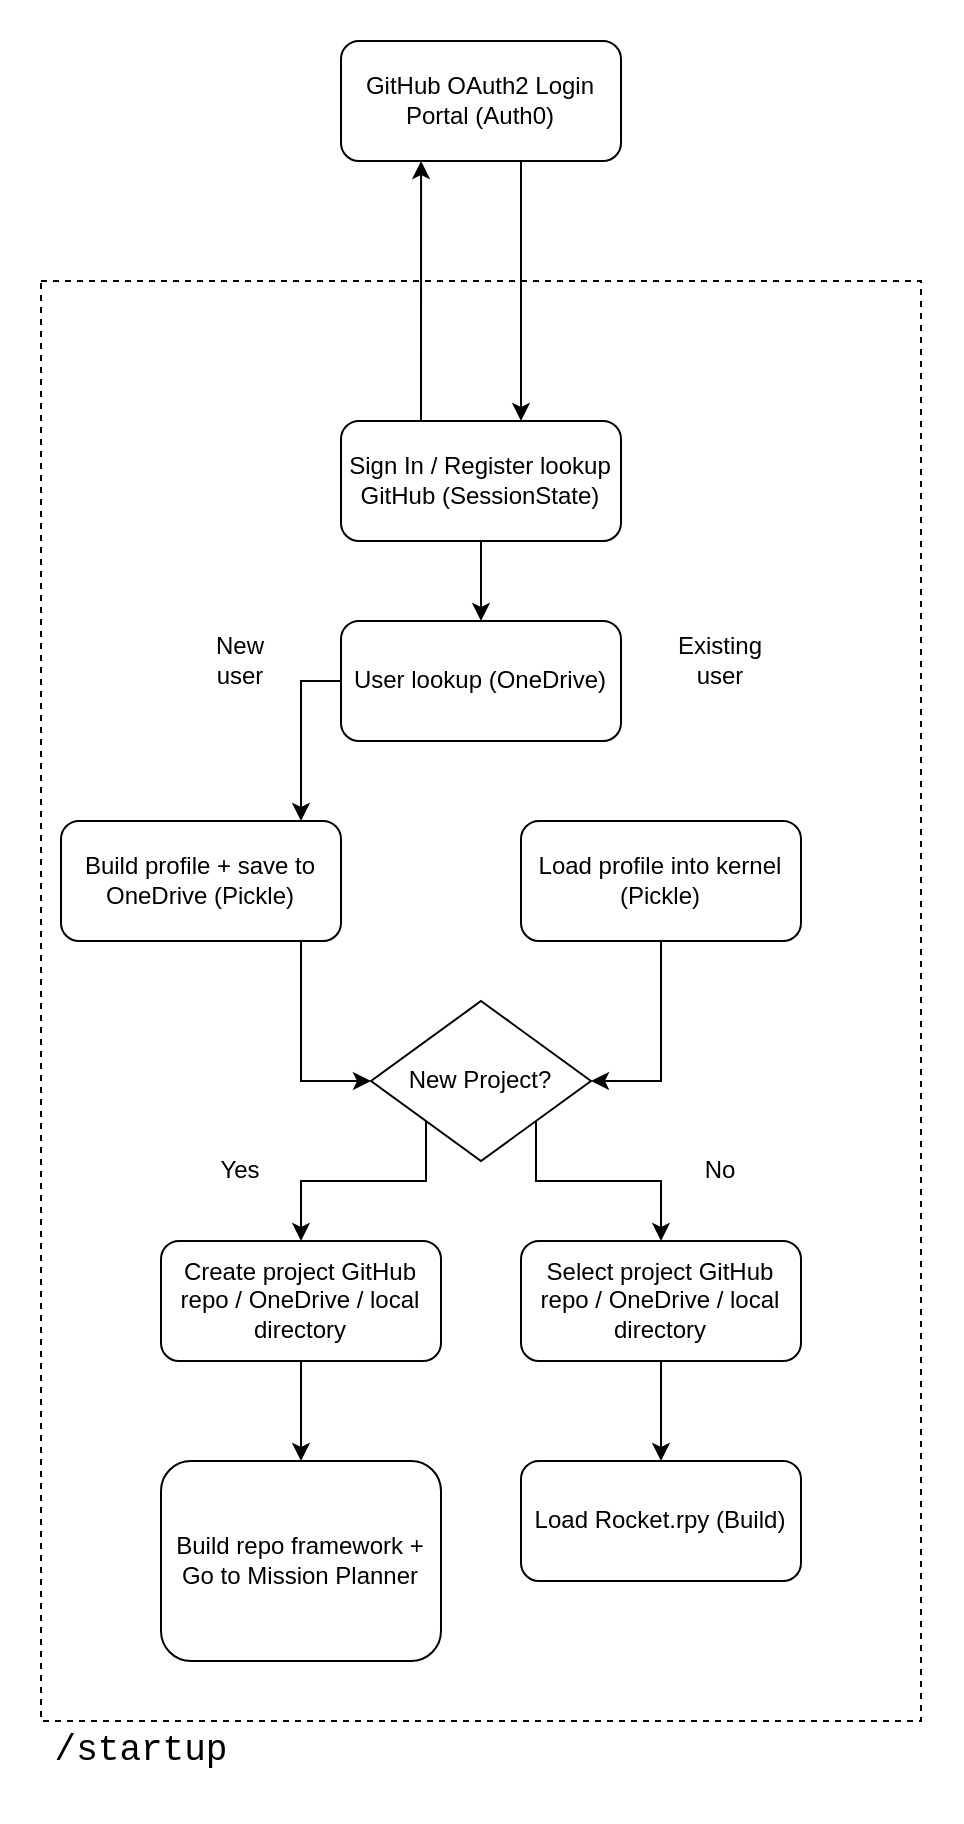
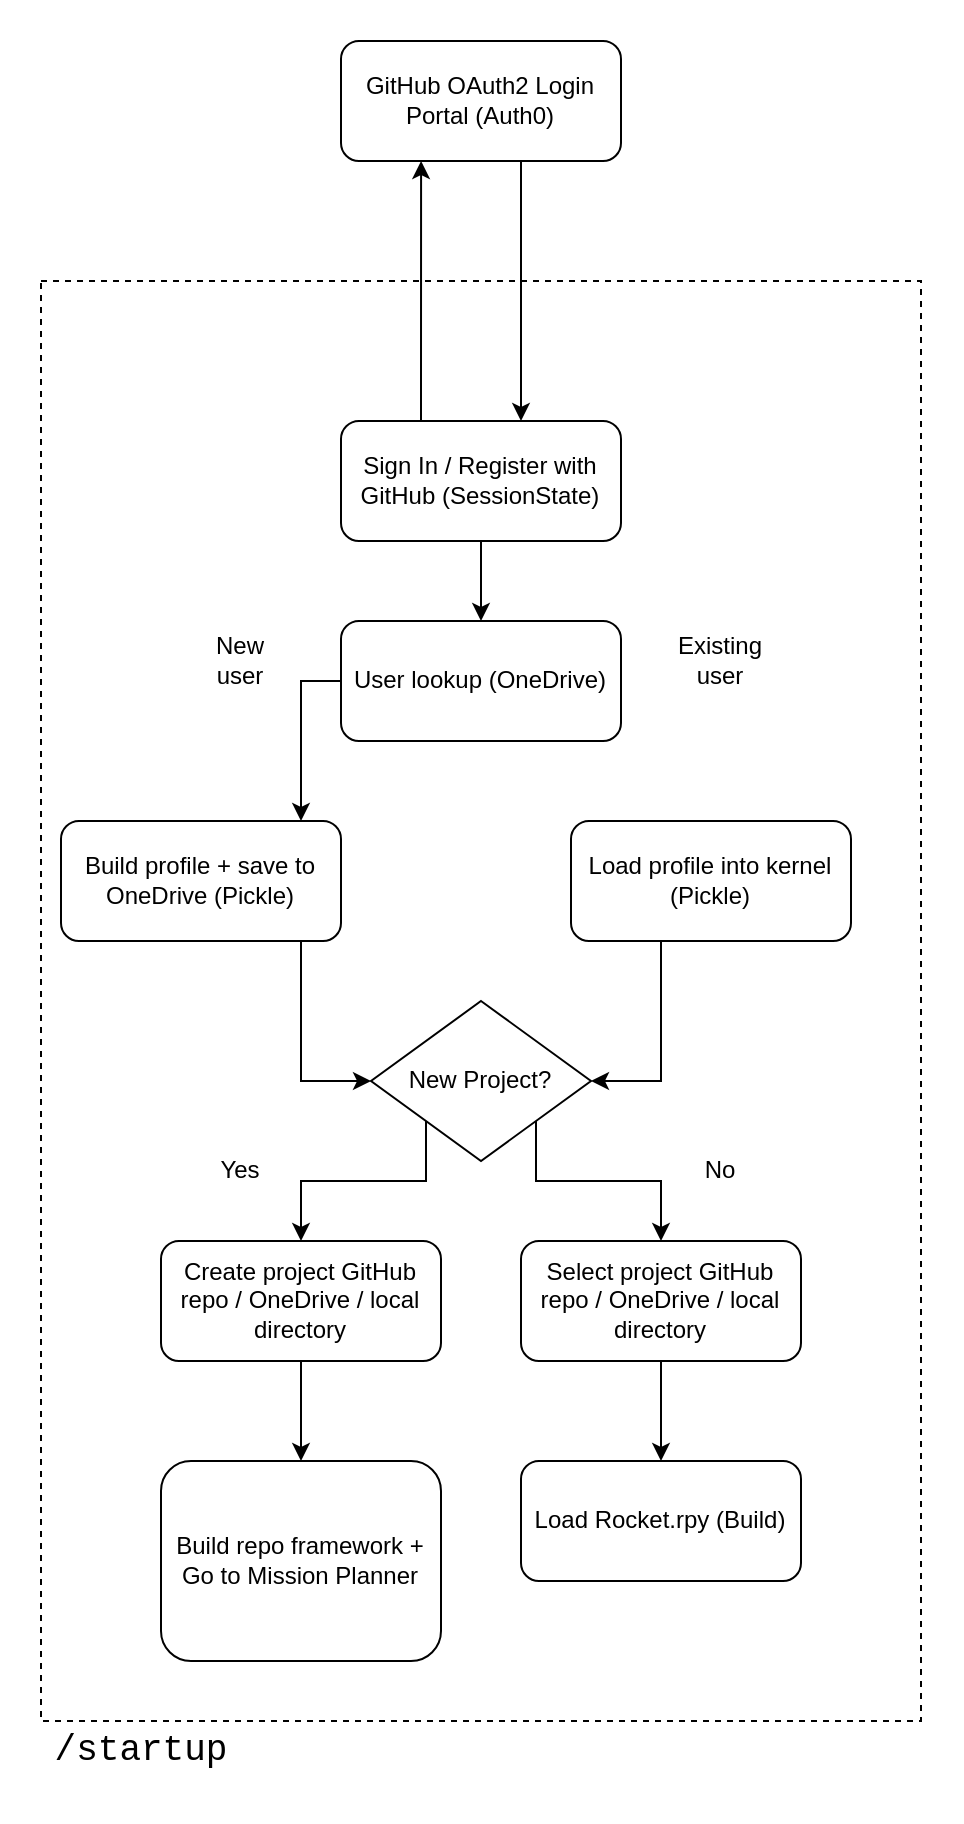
(481, 481) -> (481, 481)
(661, 881) -> (711, 881)
